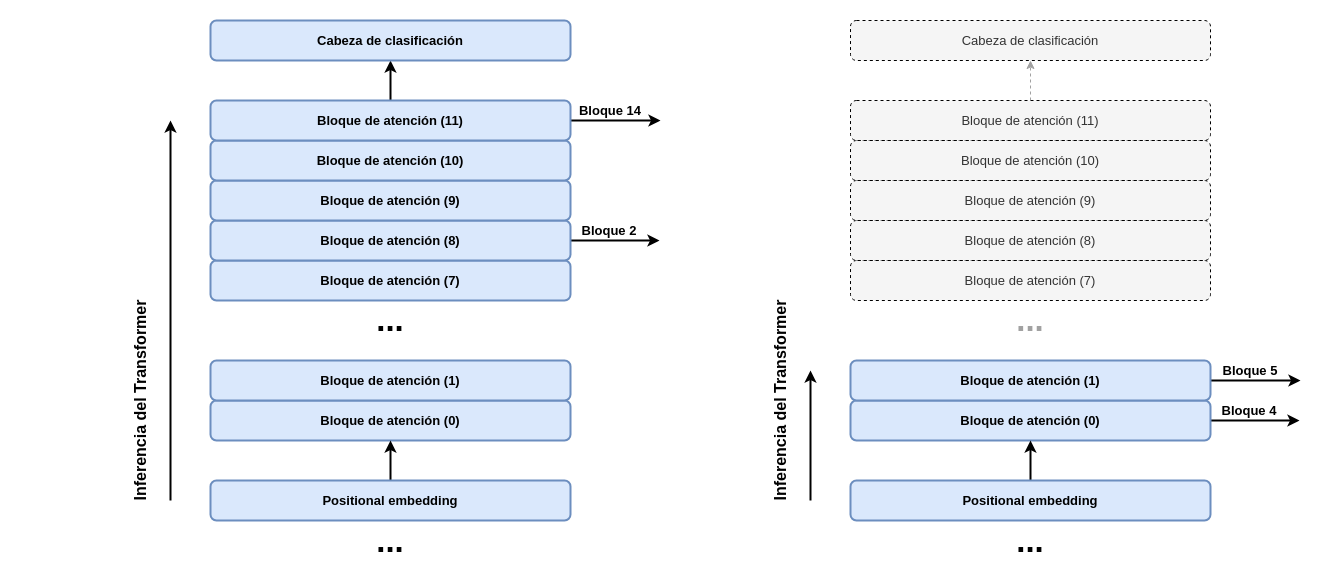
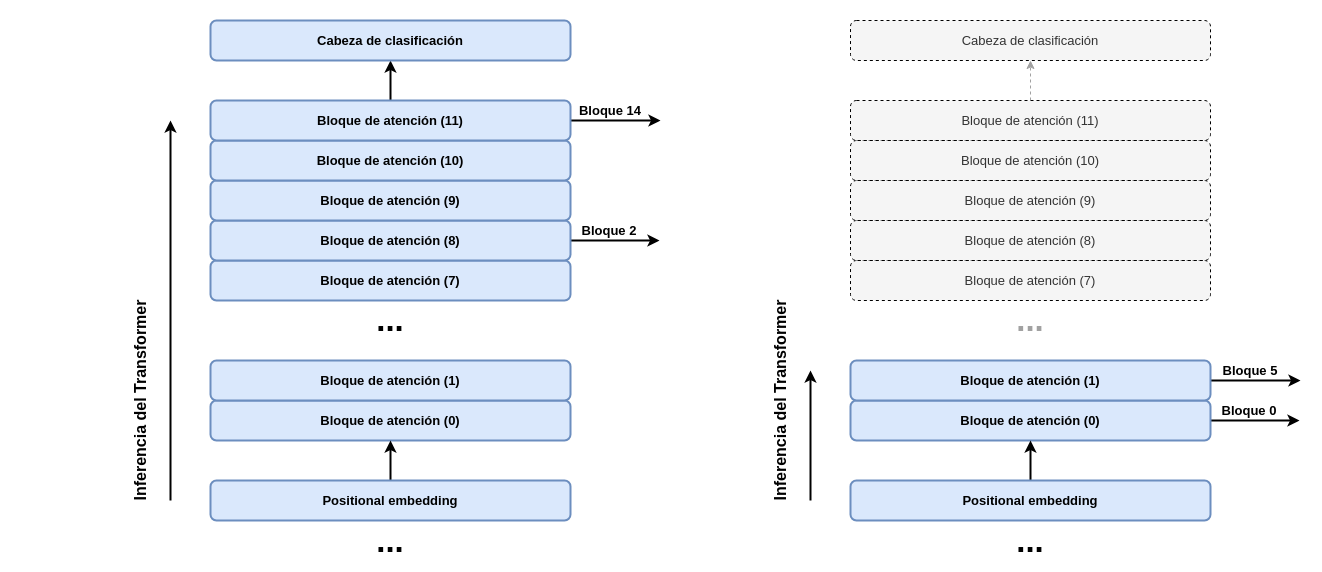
(1250, 411) -> (1250, 411)
